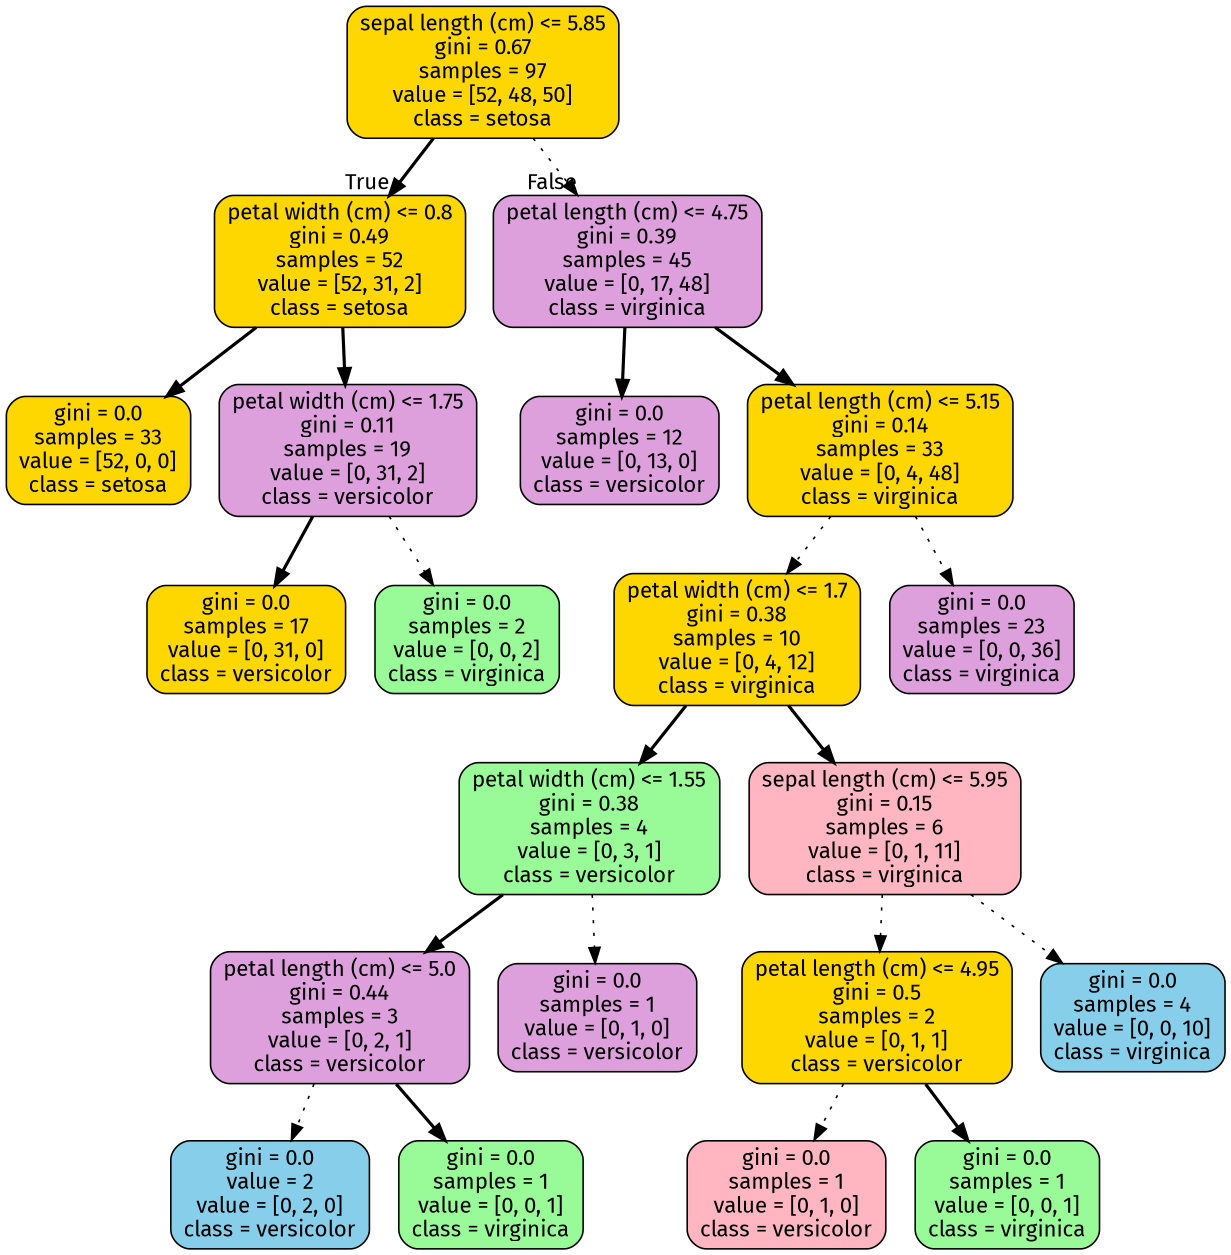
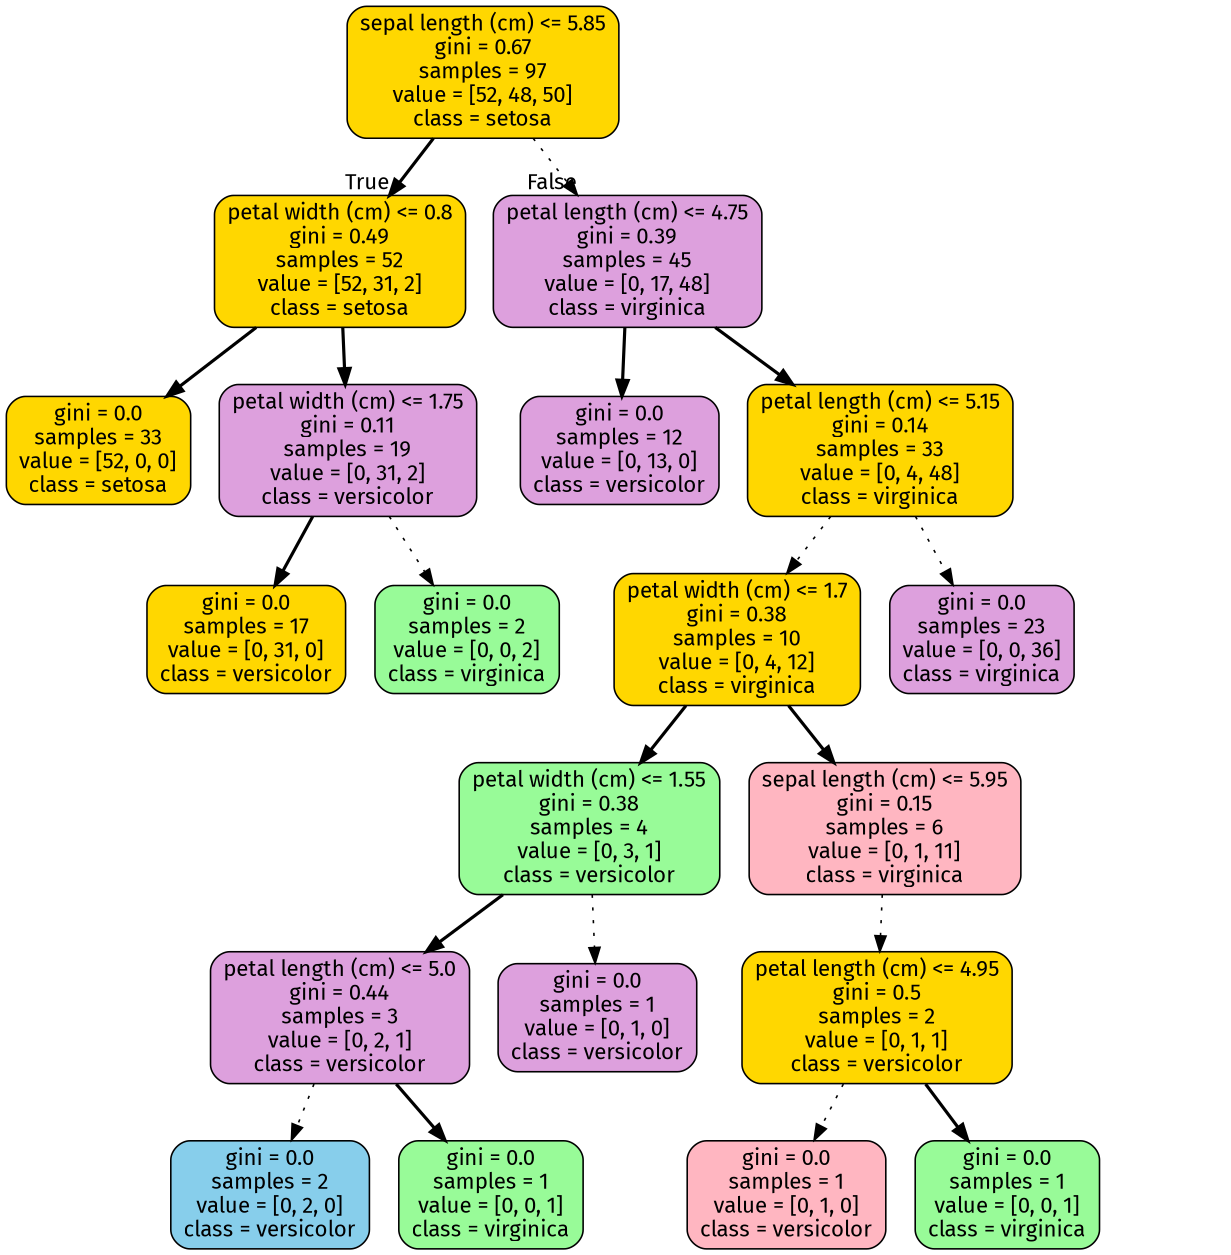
(1133, 1018) -> none
(270, 1195) -> (270, 1195)
